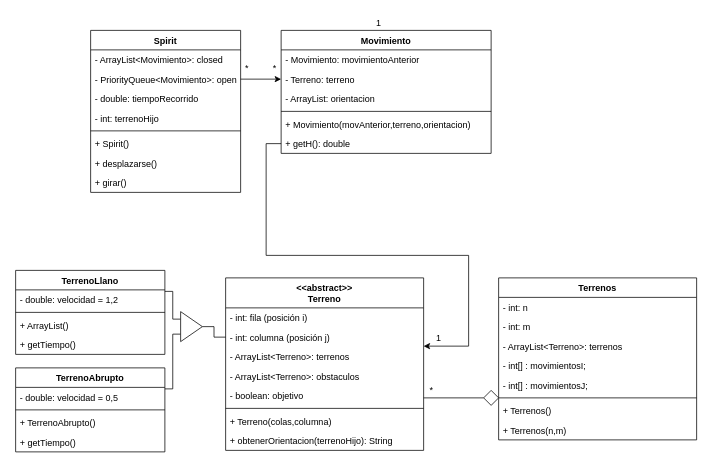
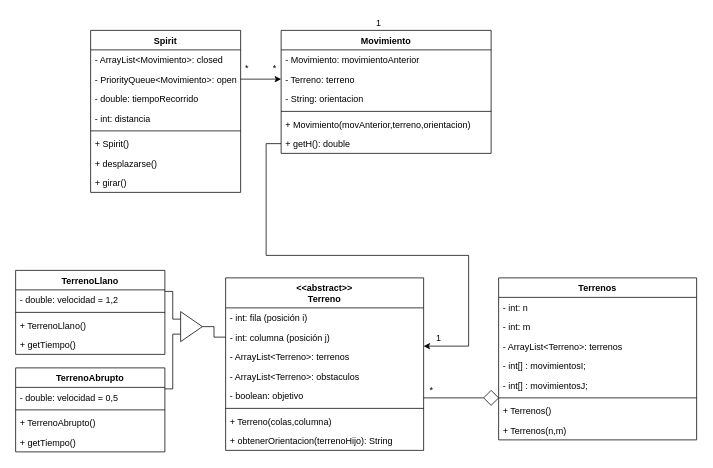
(340, 99) -> (332, 99)
(134, 119) -> (128, 119)
(50, 326) -> (57, 326)
